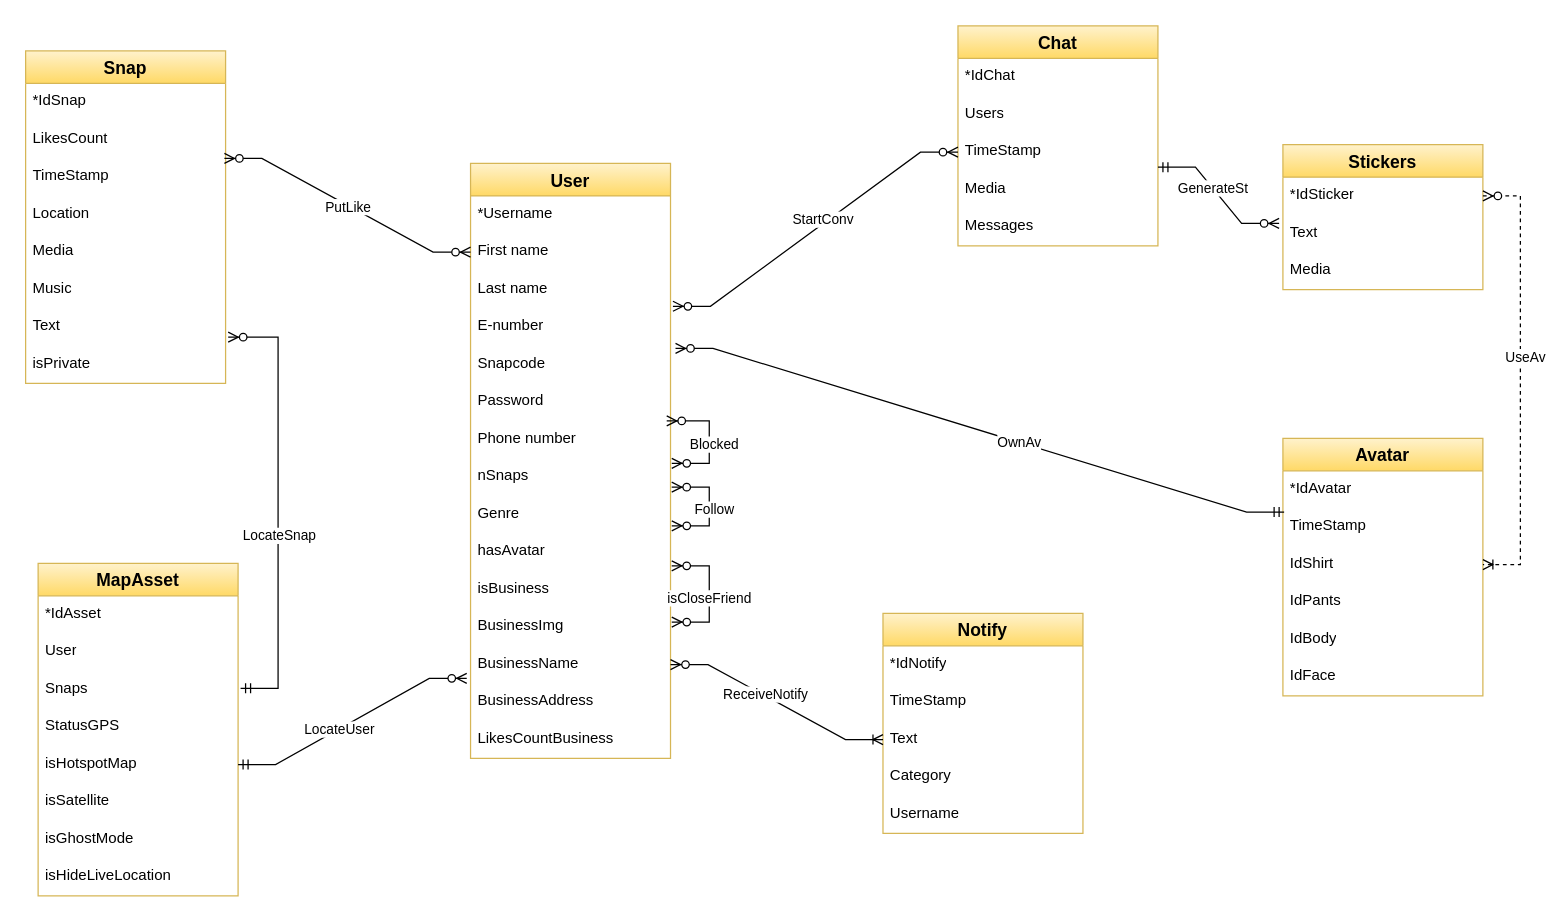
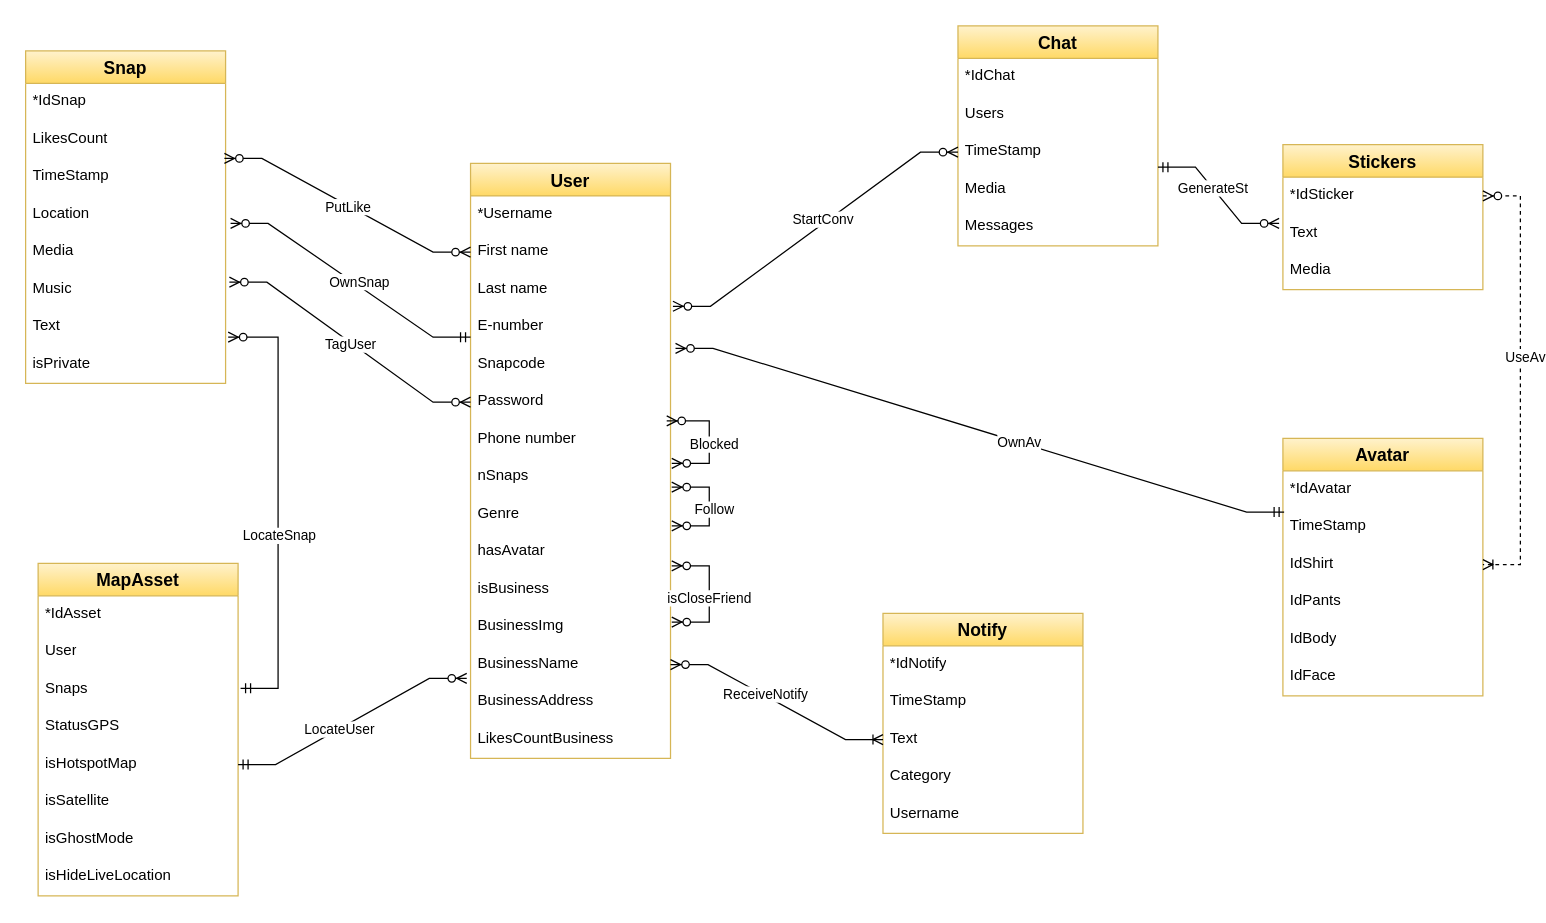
none -> (350, 279)
none -> (349, 341)
